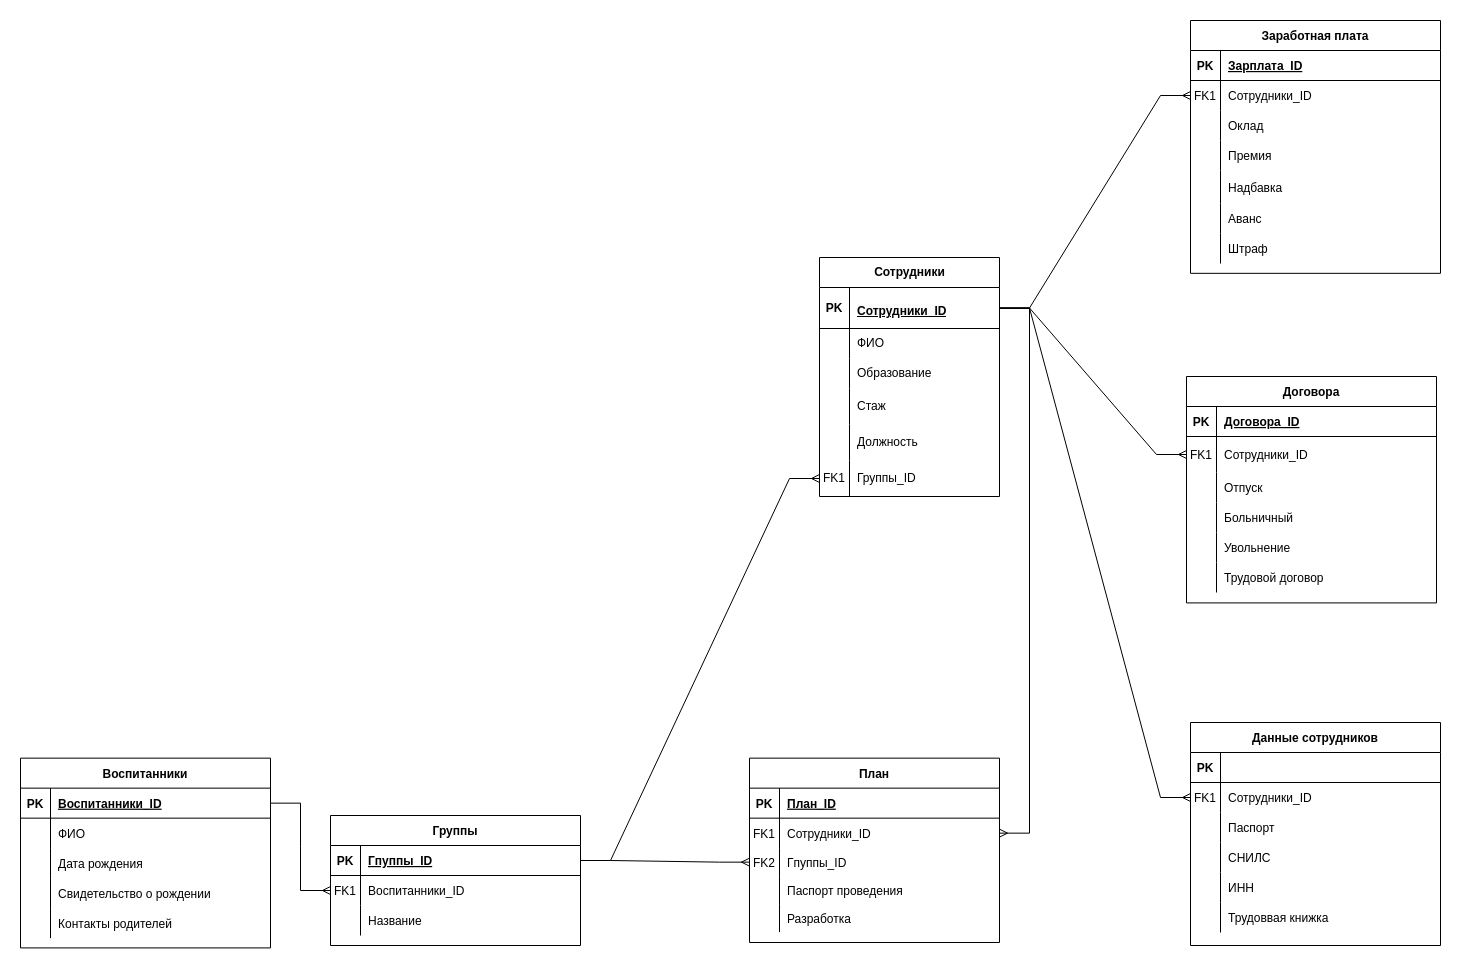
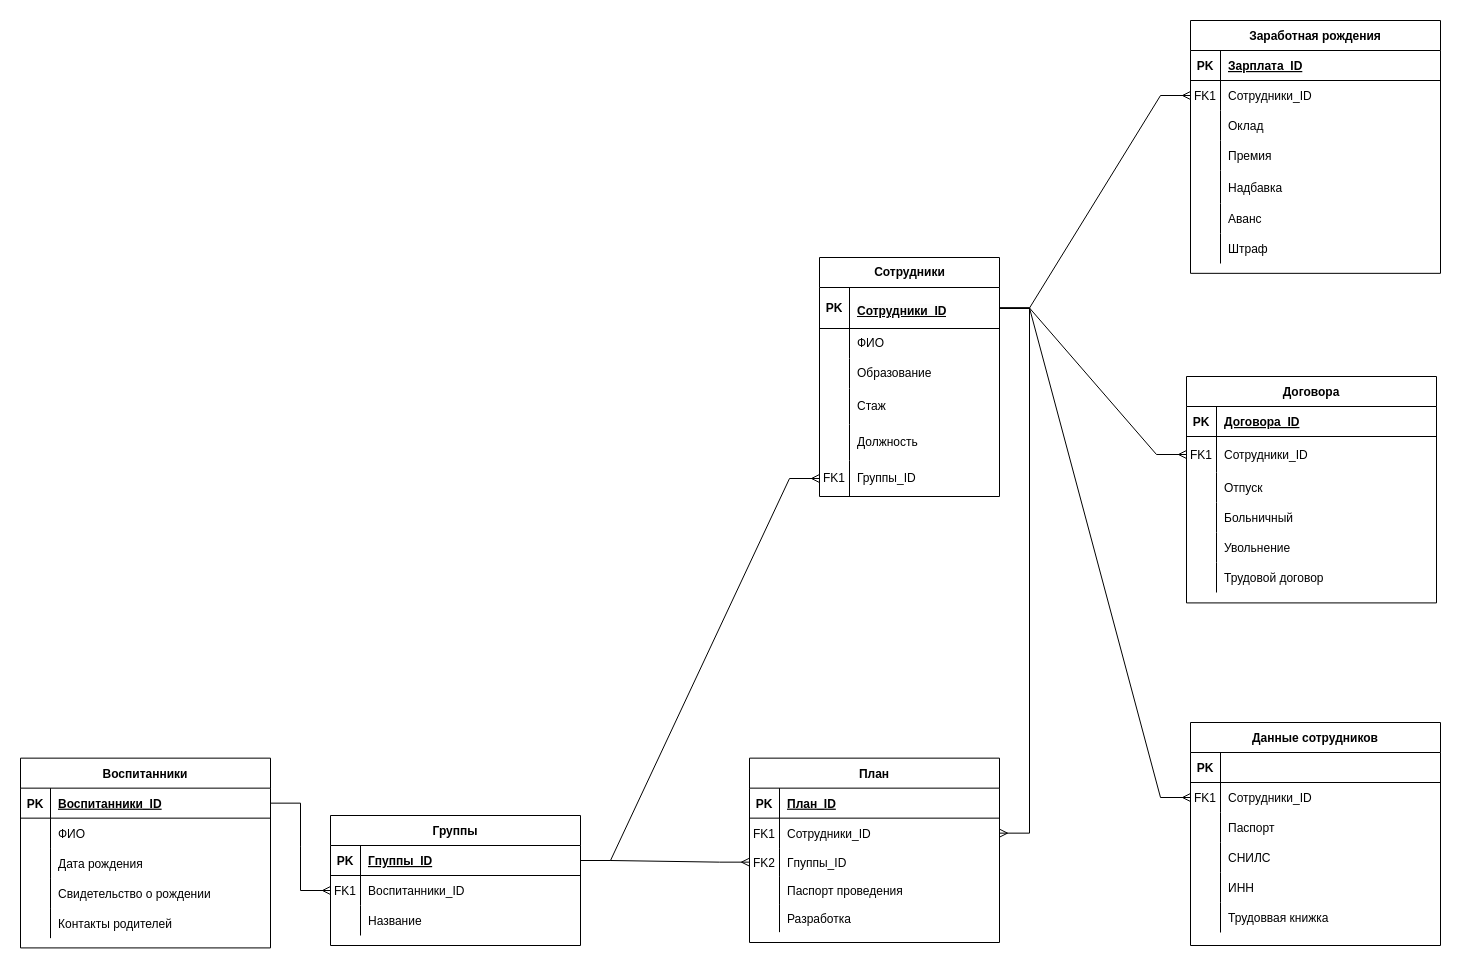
(1315, 36) -> (1315, 36)
